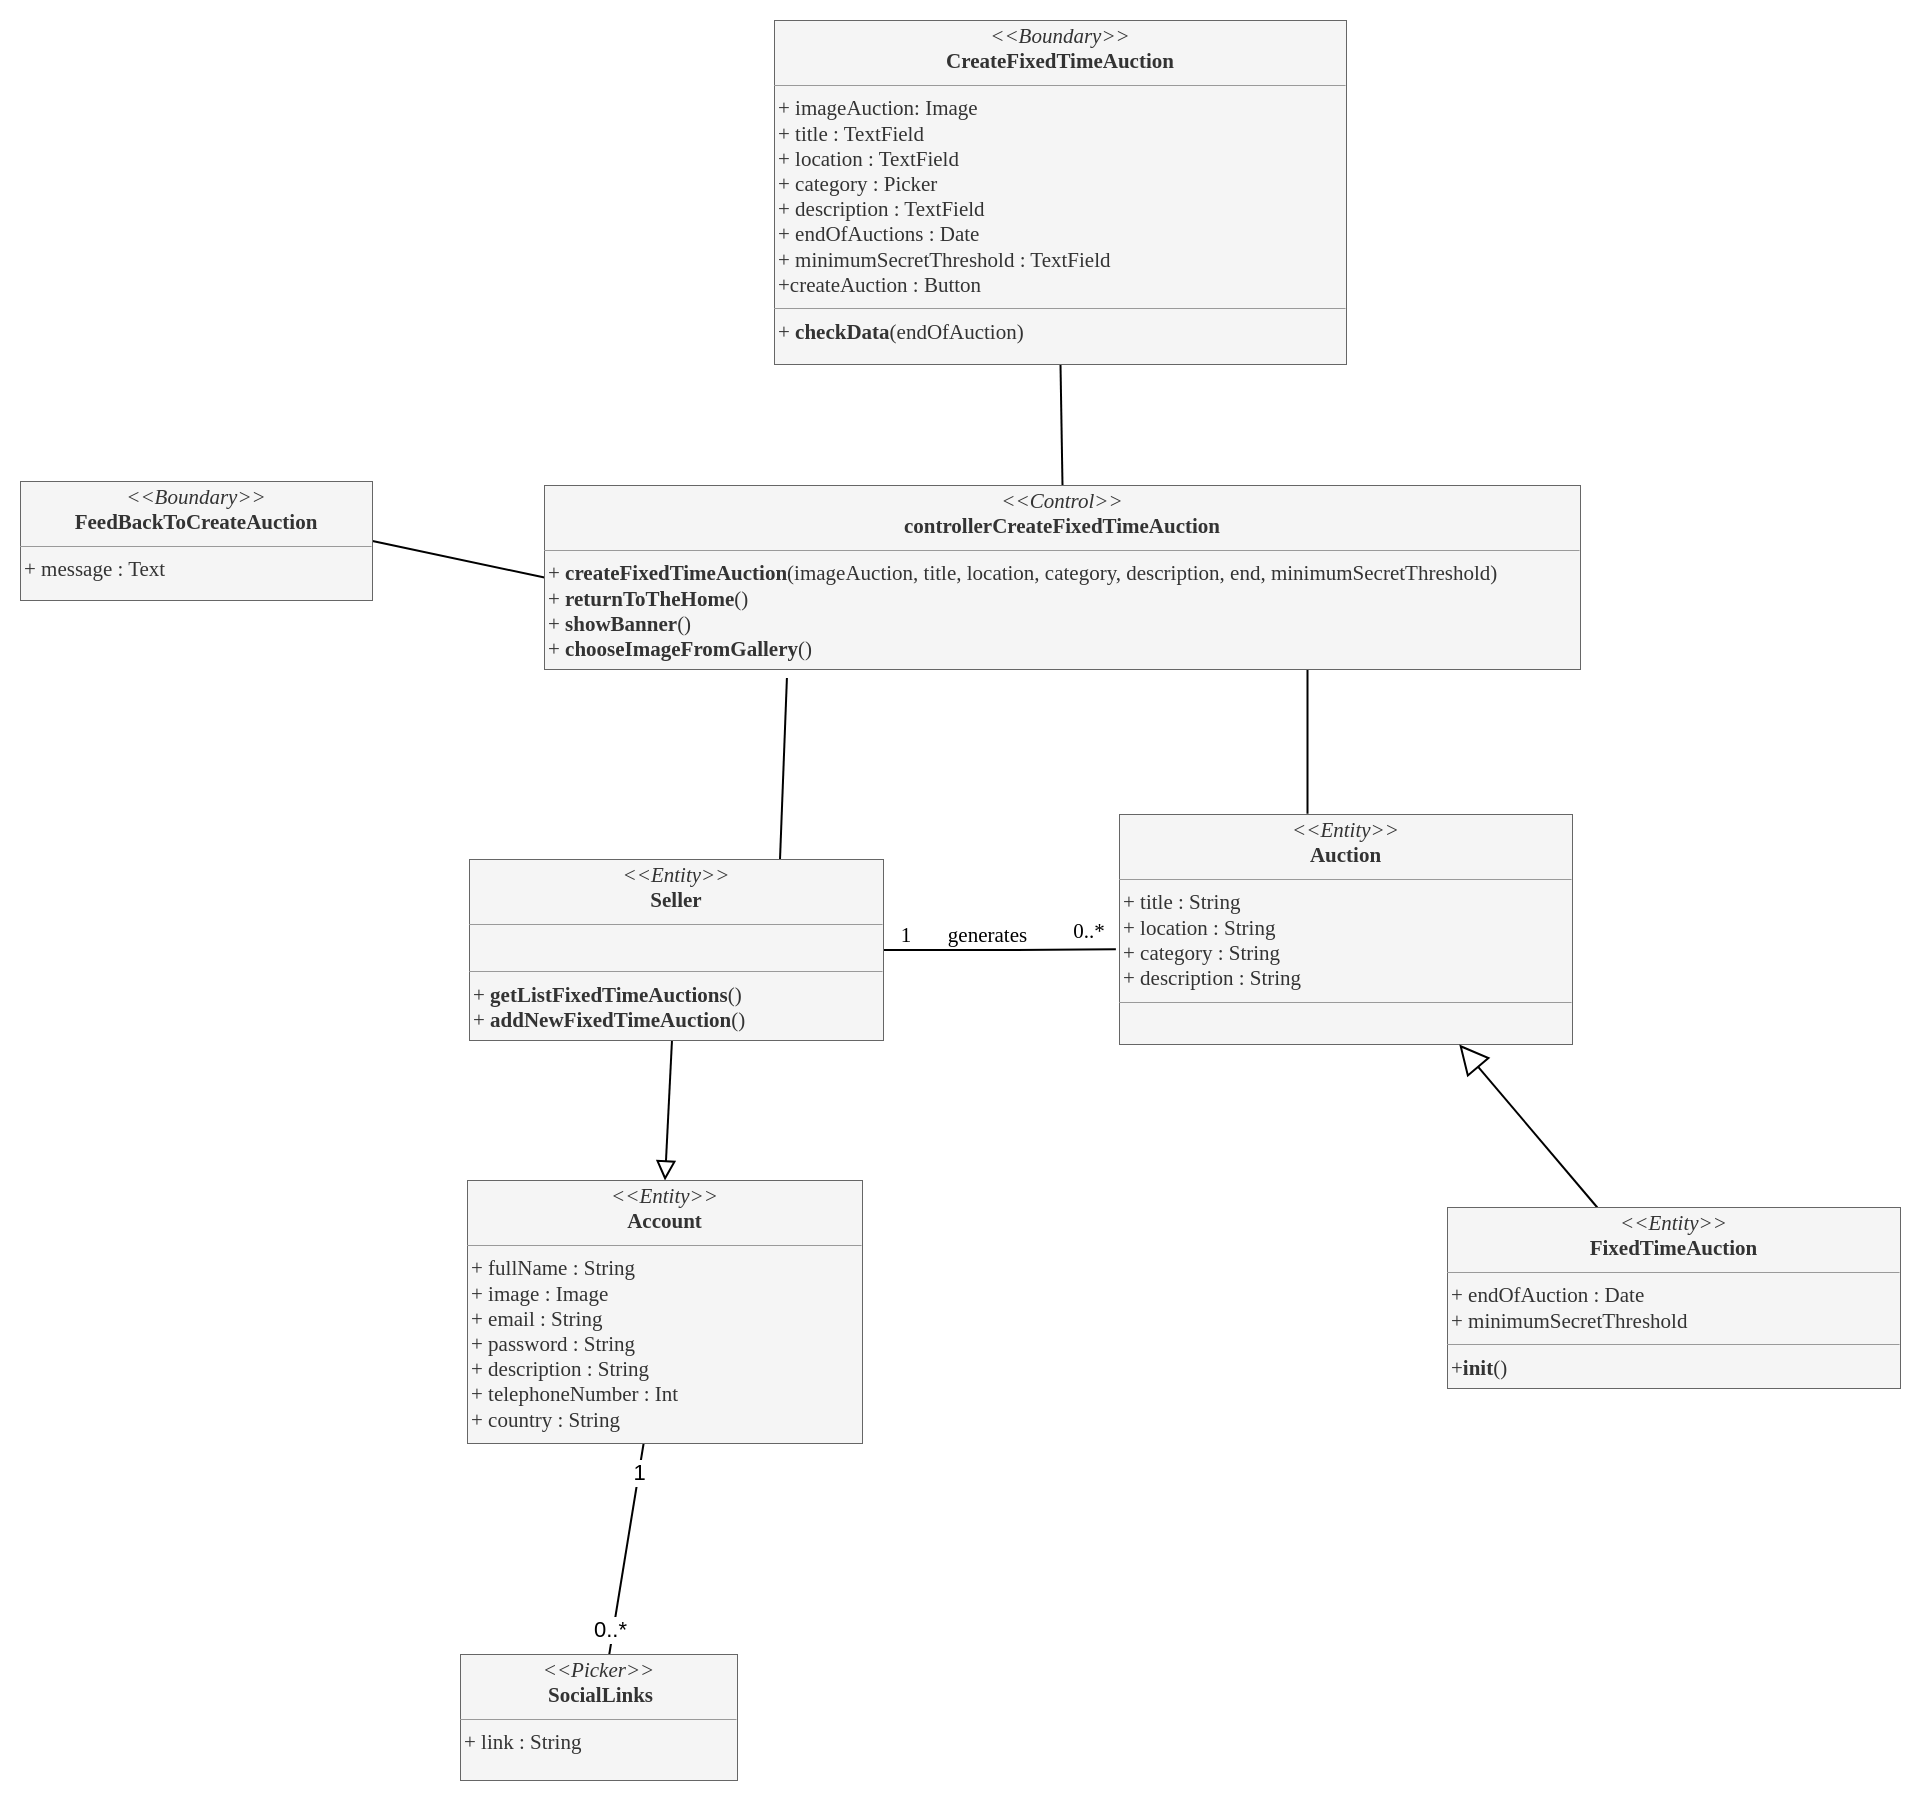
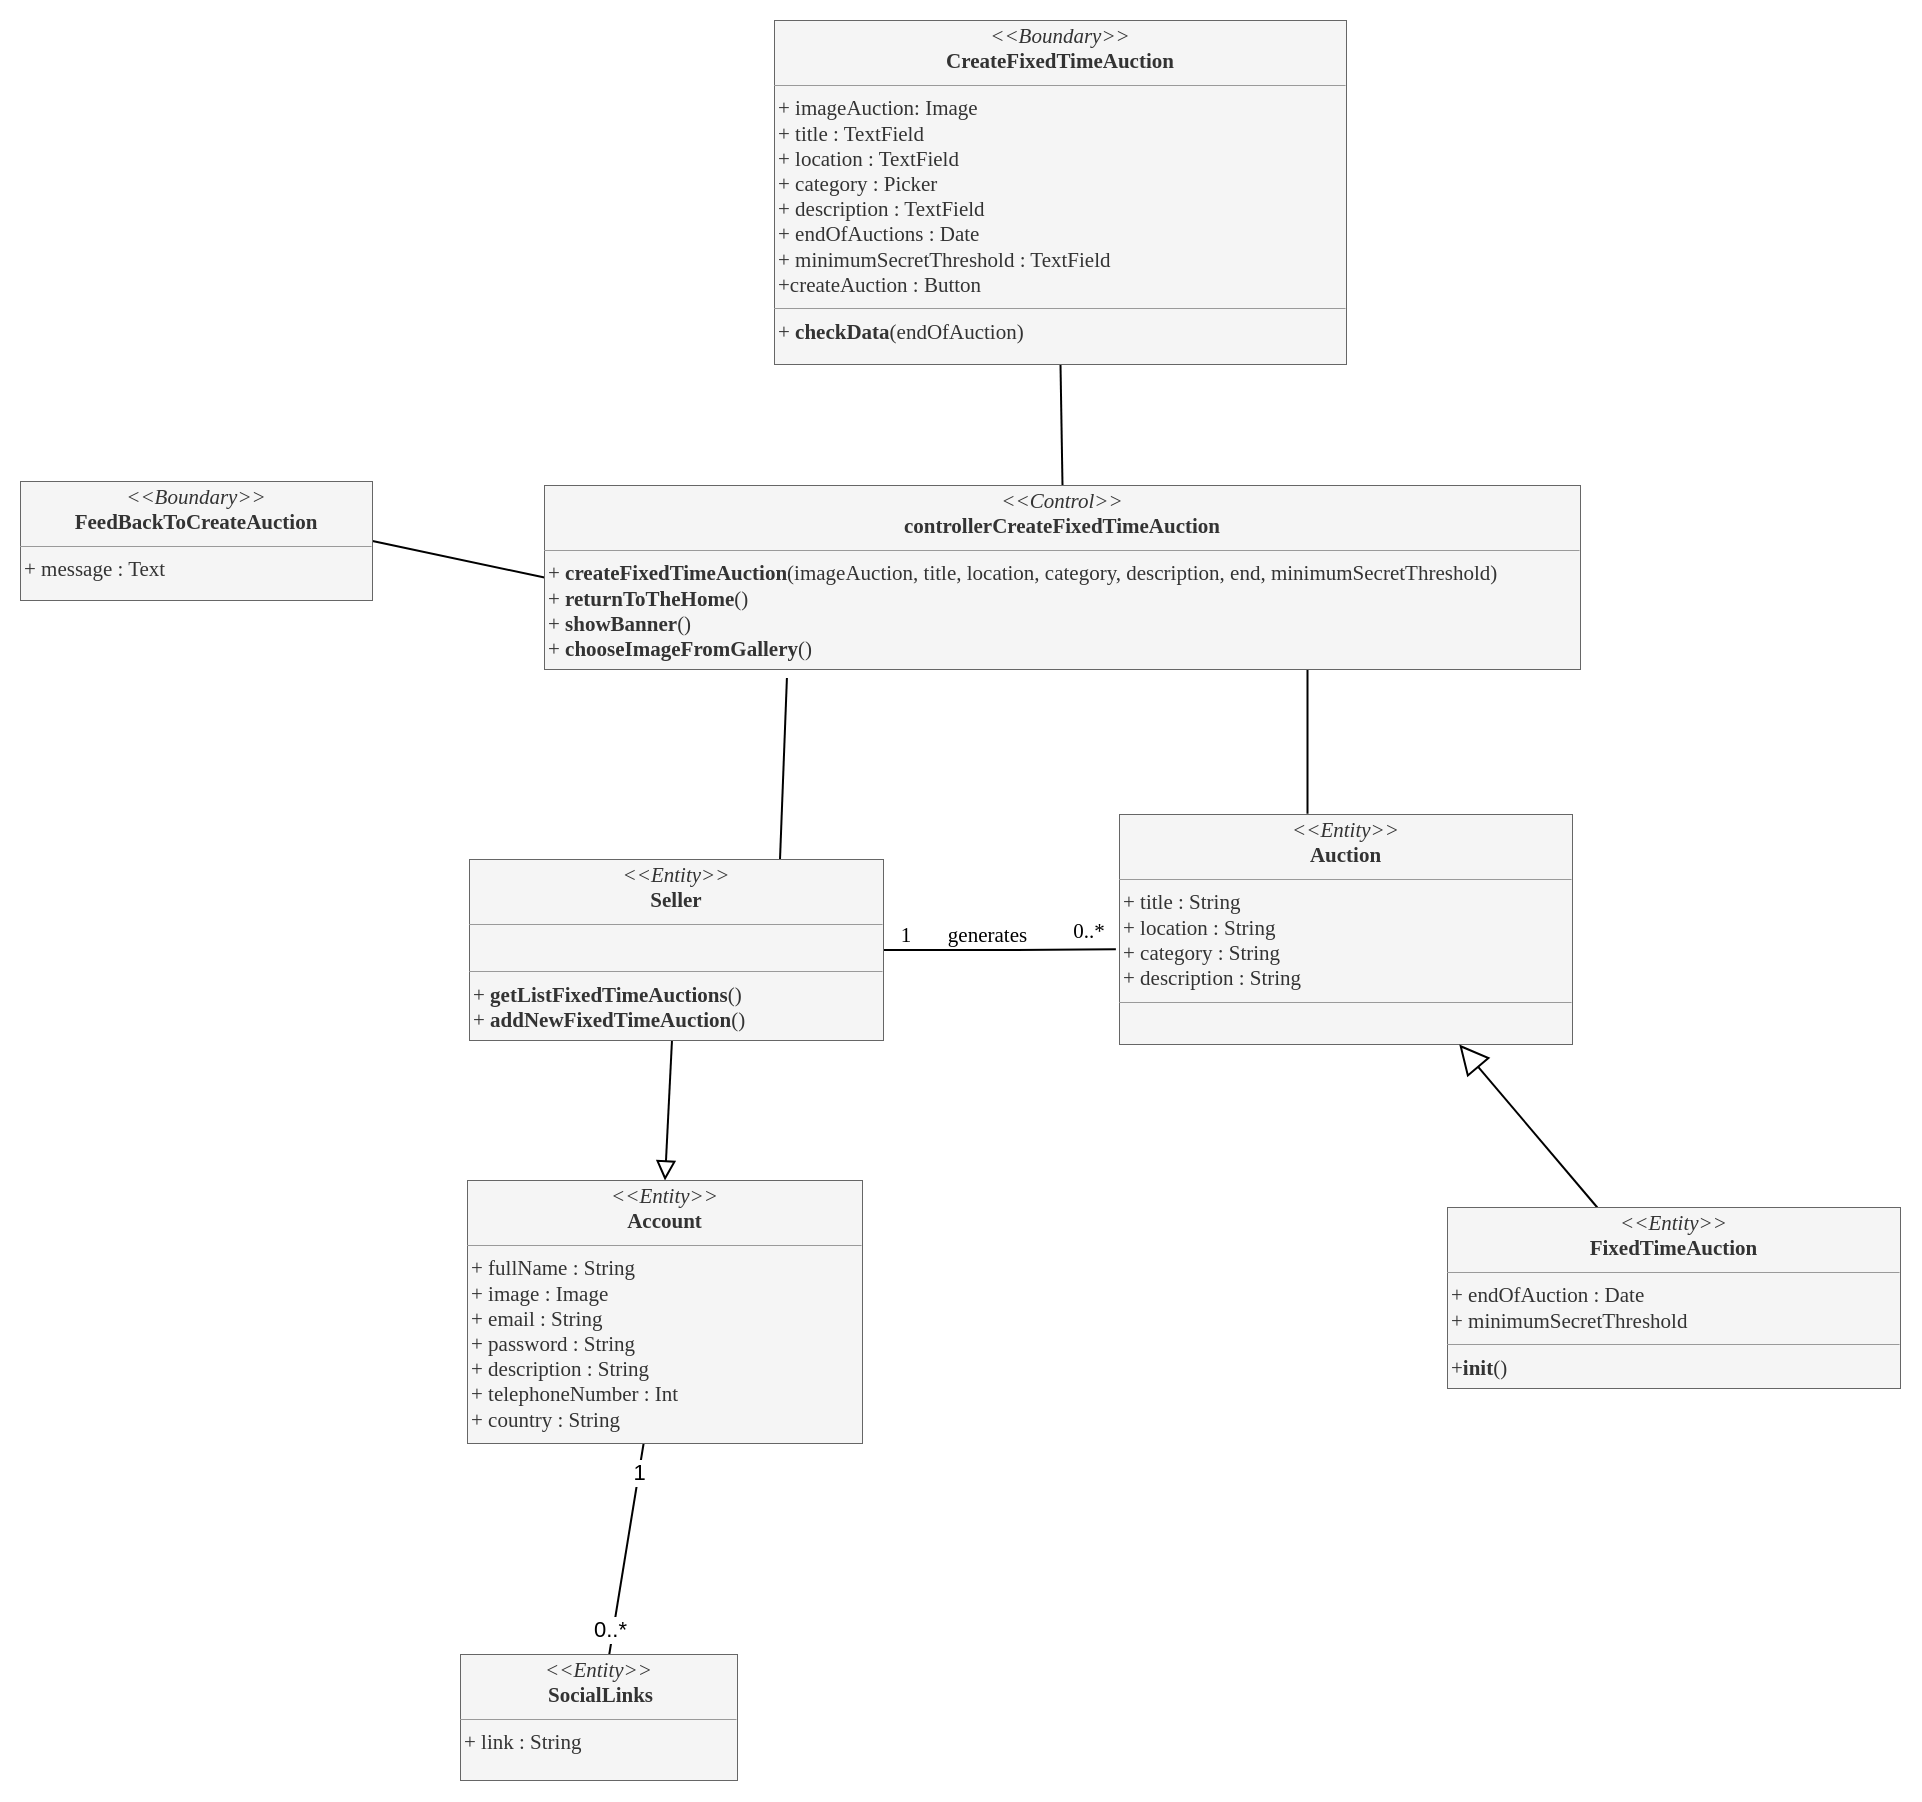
(500, 1676) -> (500, 1676)
